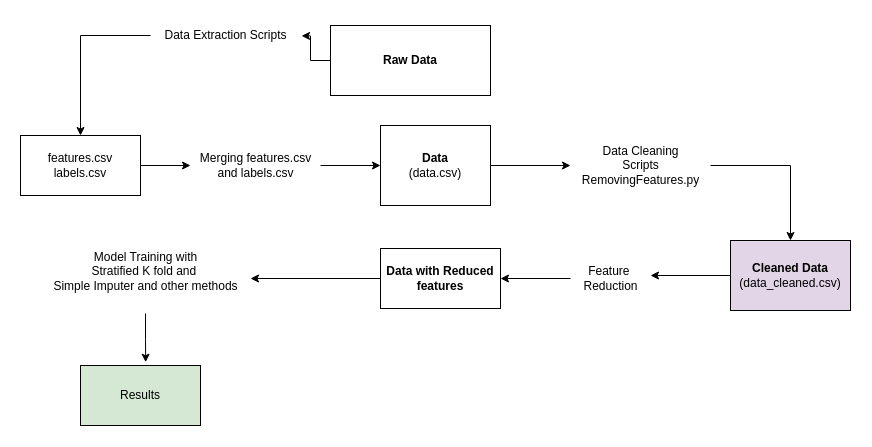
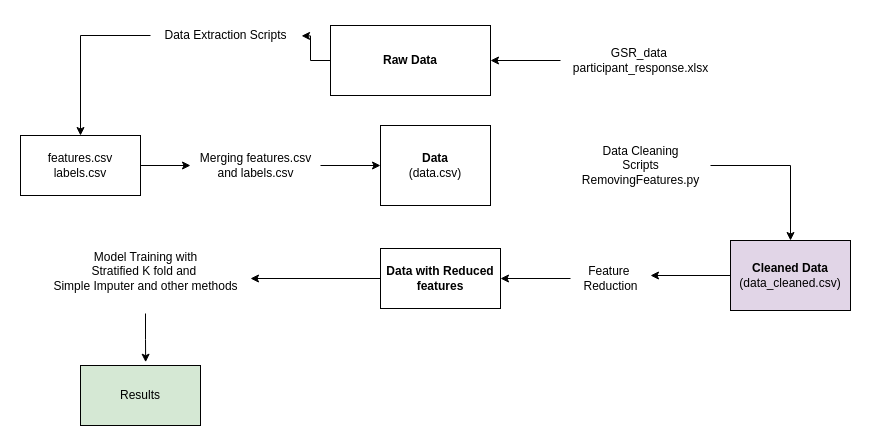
none -> (529, 61)
none -> (641, 61)
(527, 166) -> none
